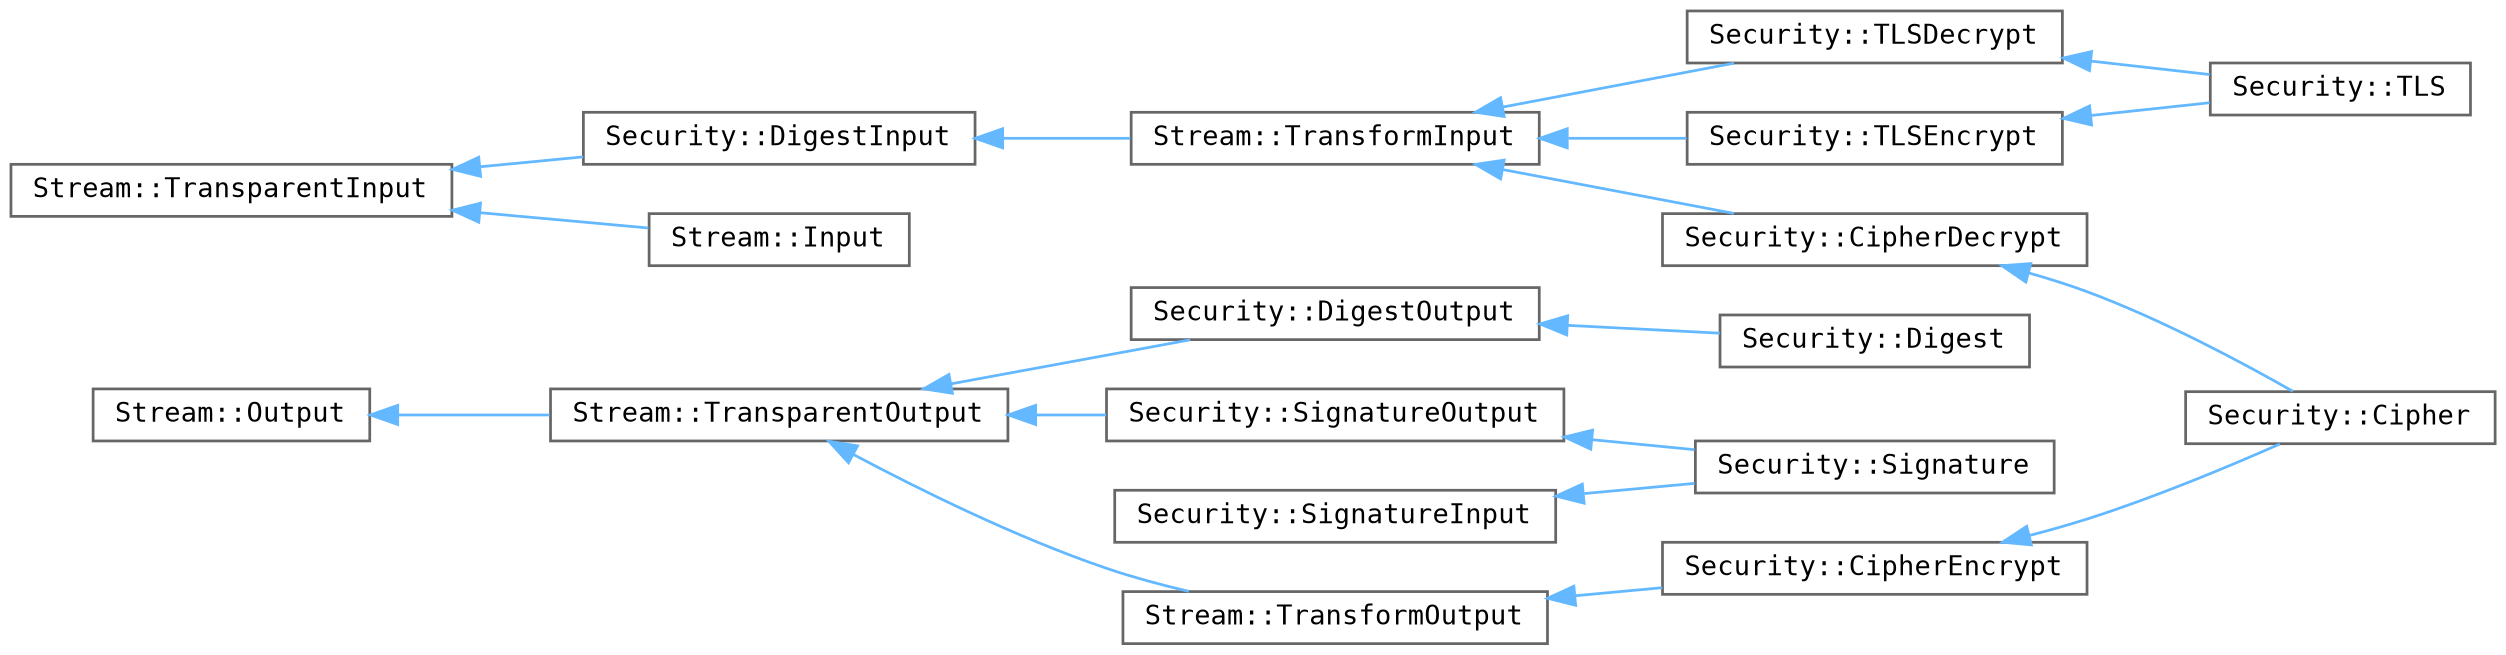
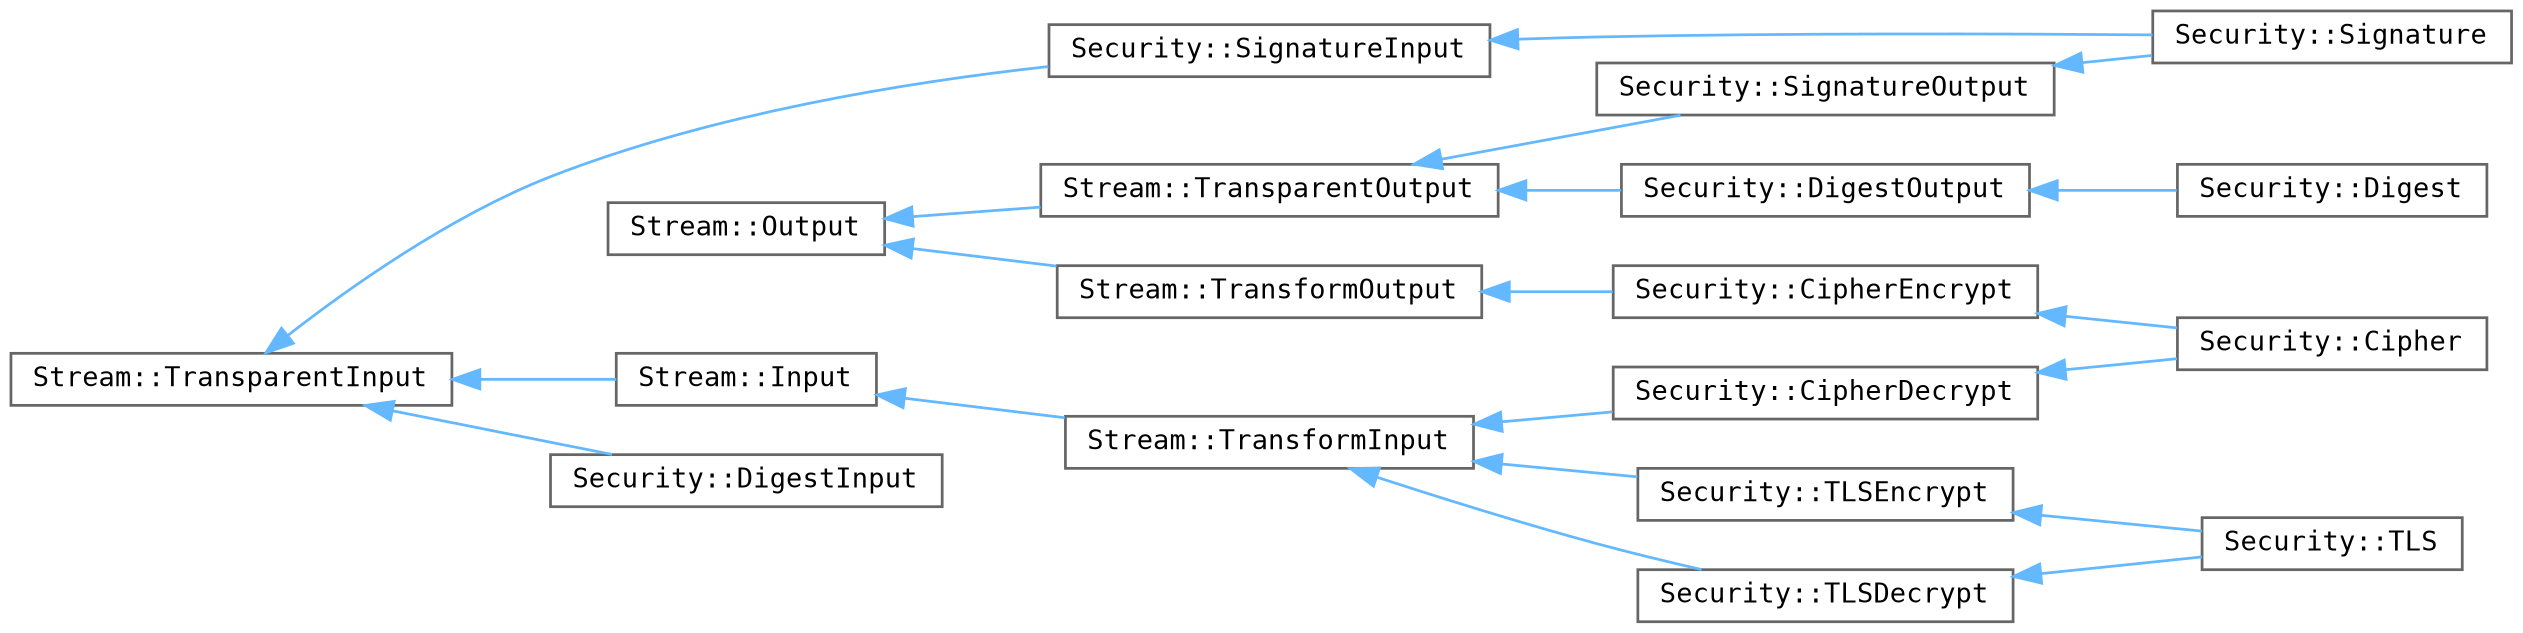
(1066, 138) -> (985, 408)
none -> (647, 144)
(1017, 533) -> (985, 257)
